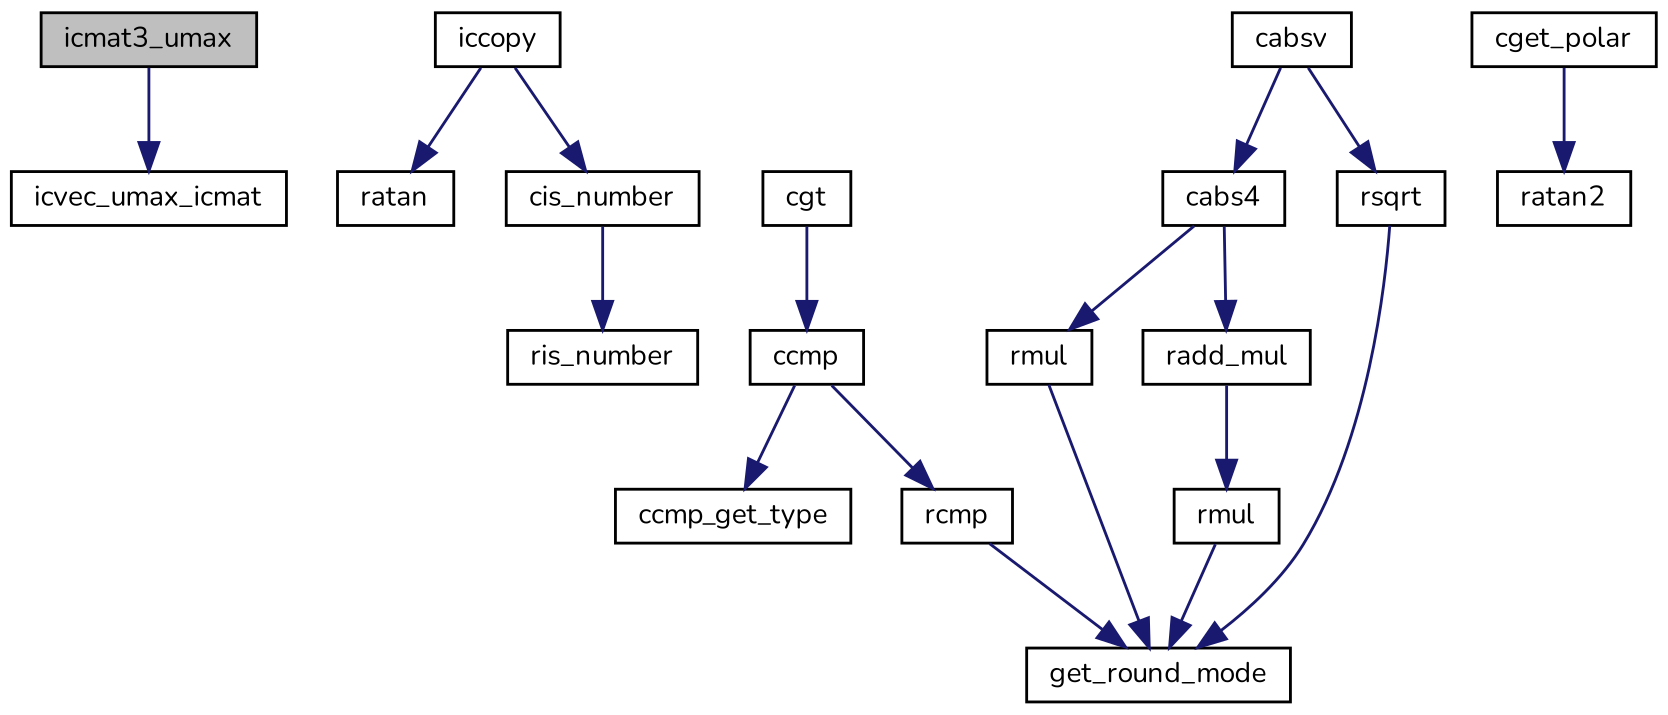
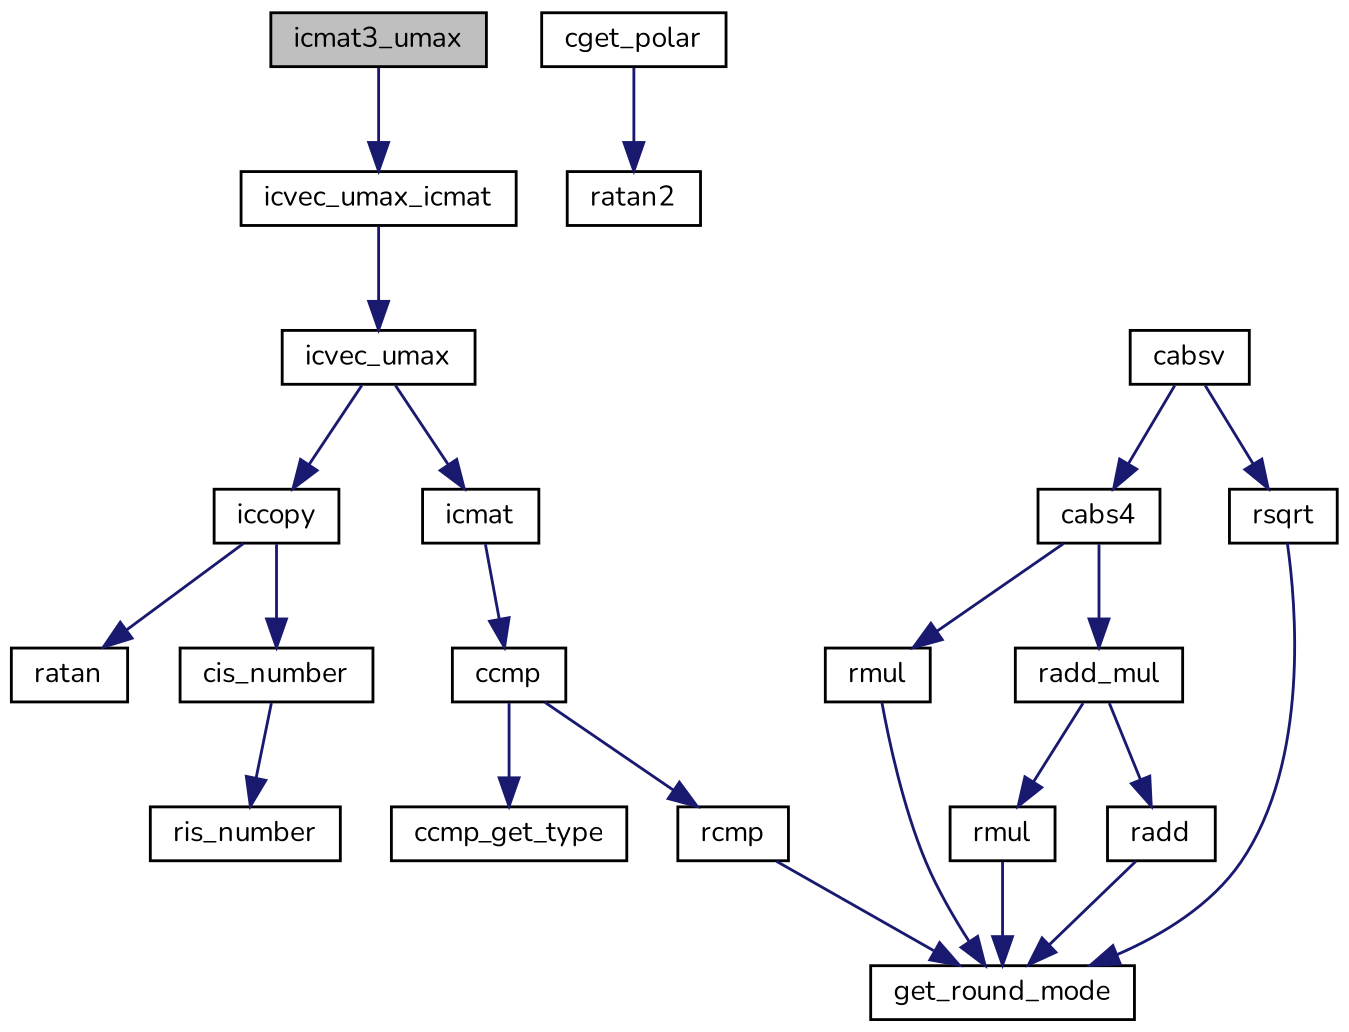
(807, 199) -> (481, 516)
none -> (379, 357)
none -> (1161, 834)
